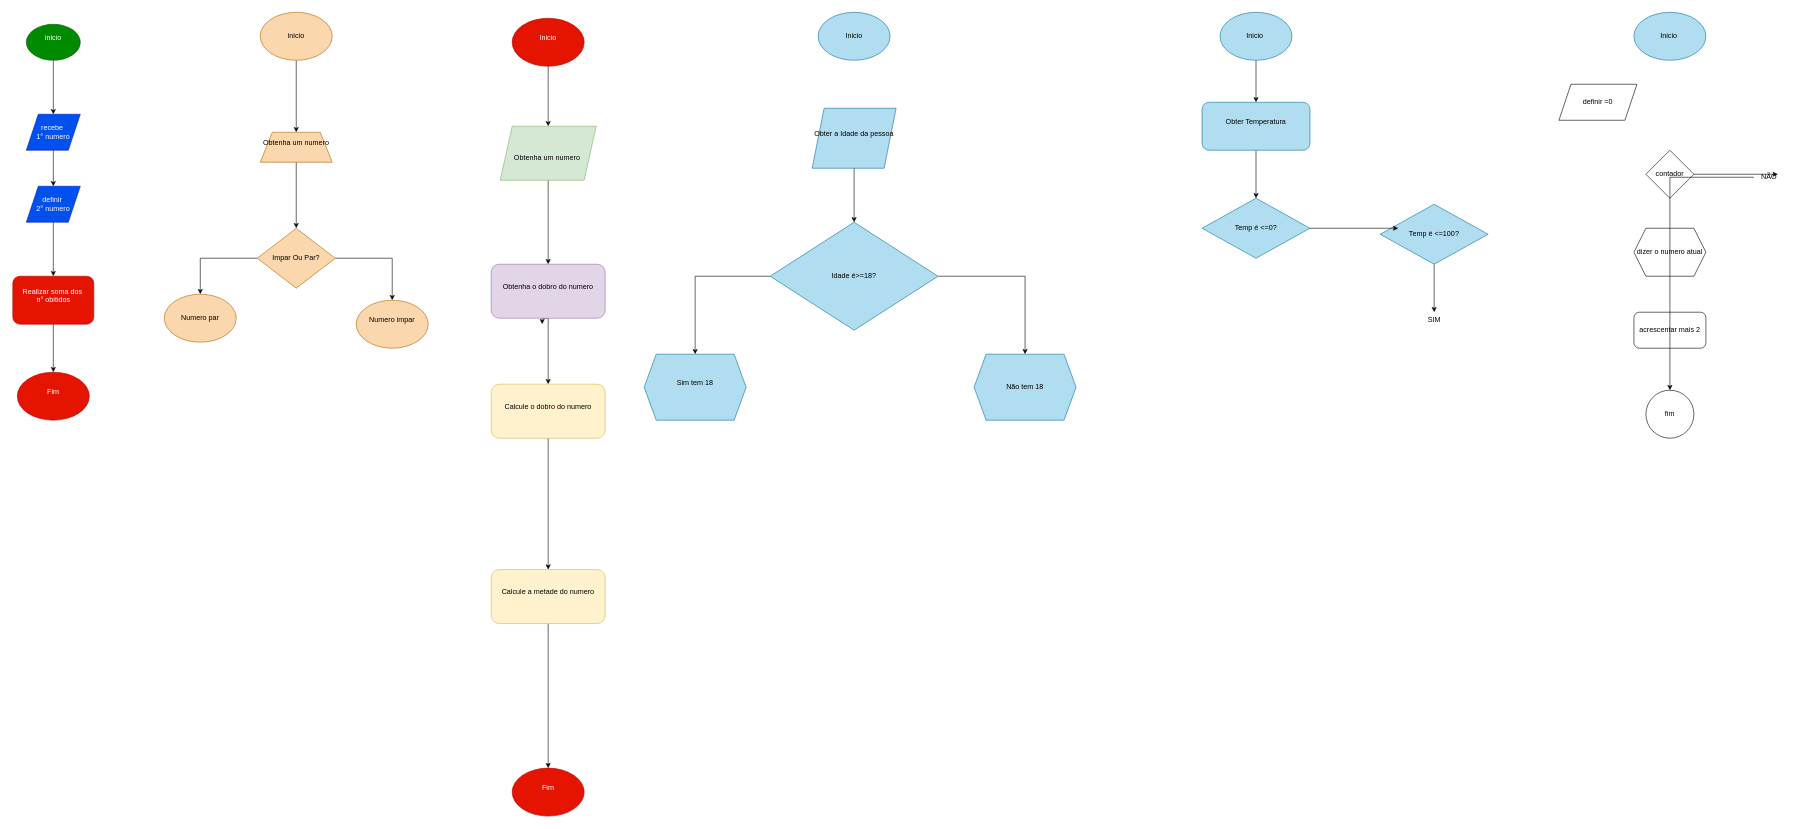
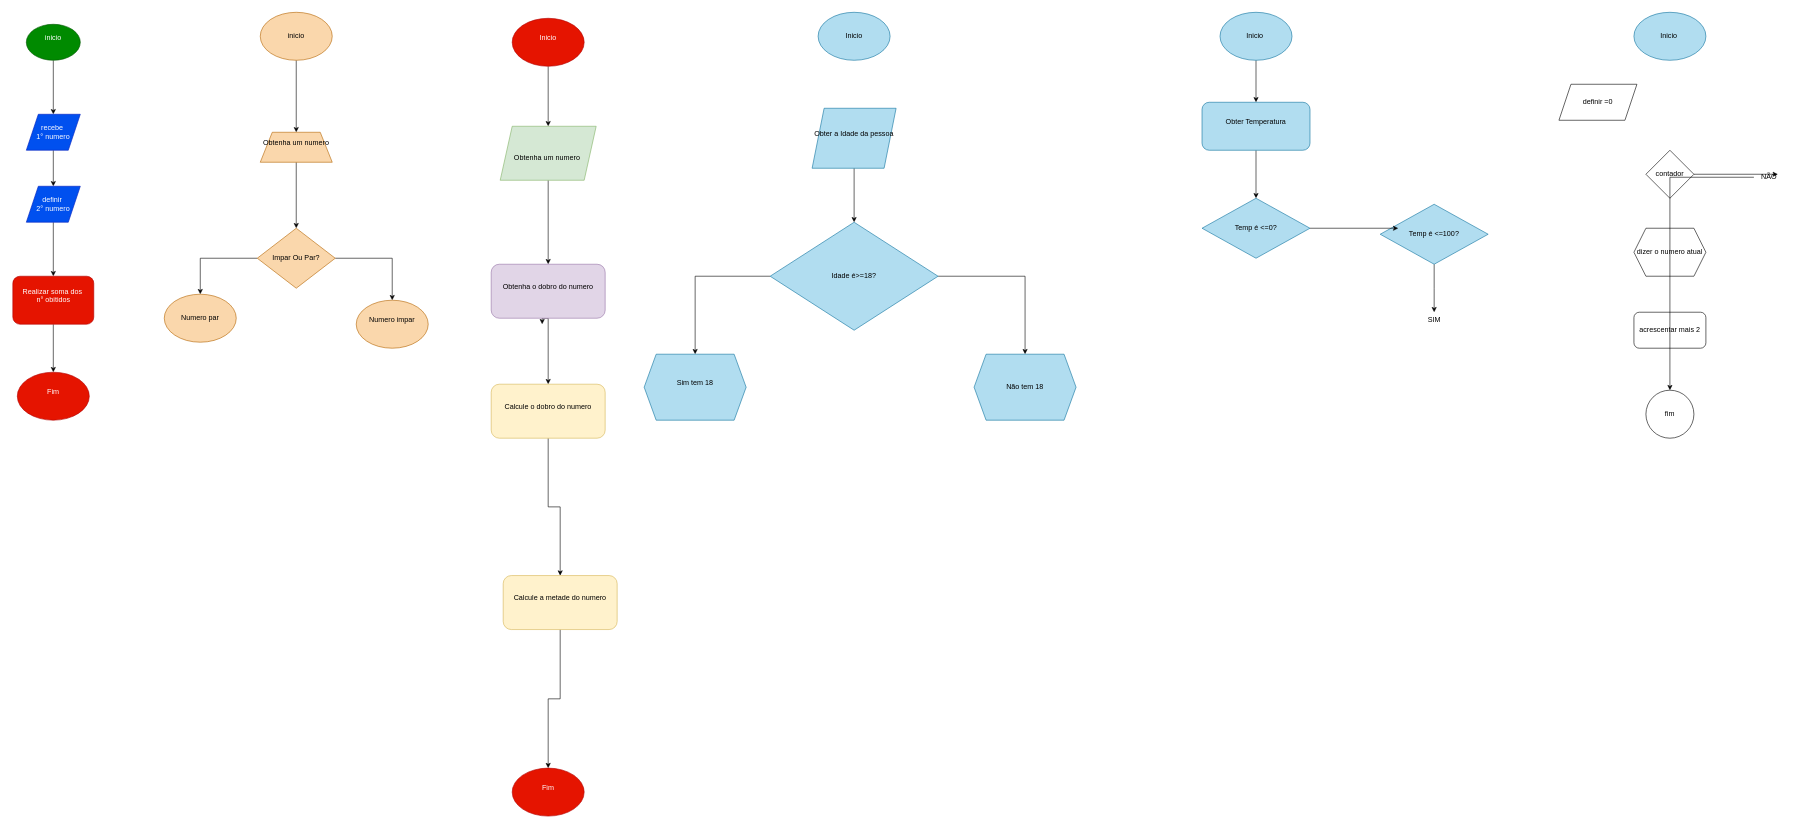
(548, 597) -> (560, 603)
